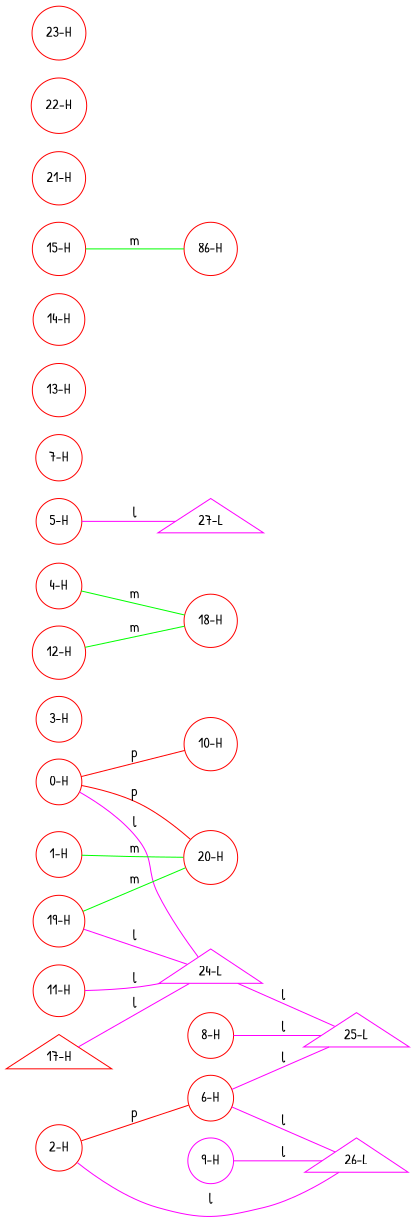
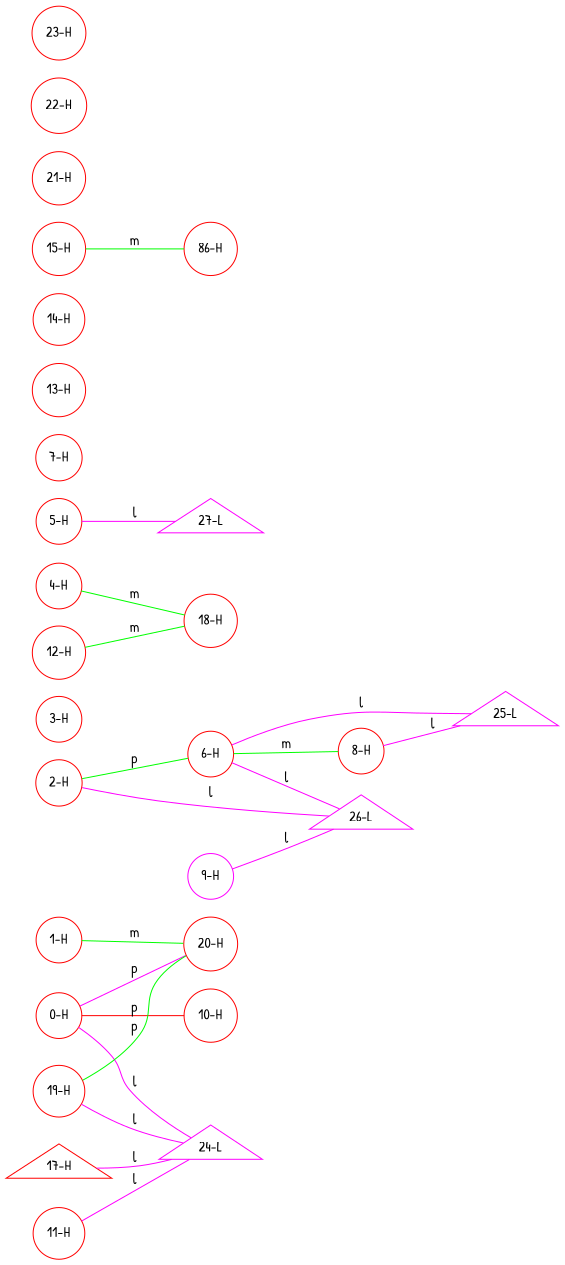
none -> (286, 753)
(140, 804) -> (133, 981)
(135, 880) -> (135, 1027)
(286, 1005) -> none
(135, 1123) -> (135, 768)
